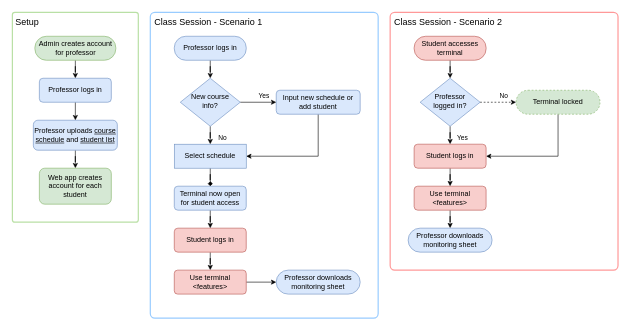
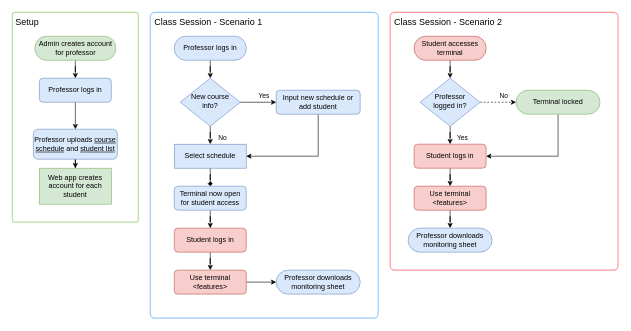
(558, 102) -> (558, 102)
(75, 135) -> (75, 144)
(75, 186) -> (75, 186)
